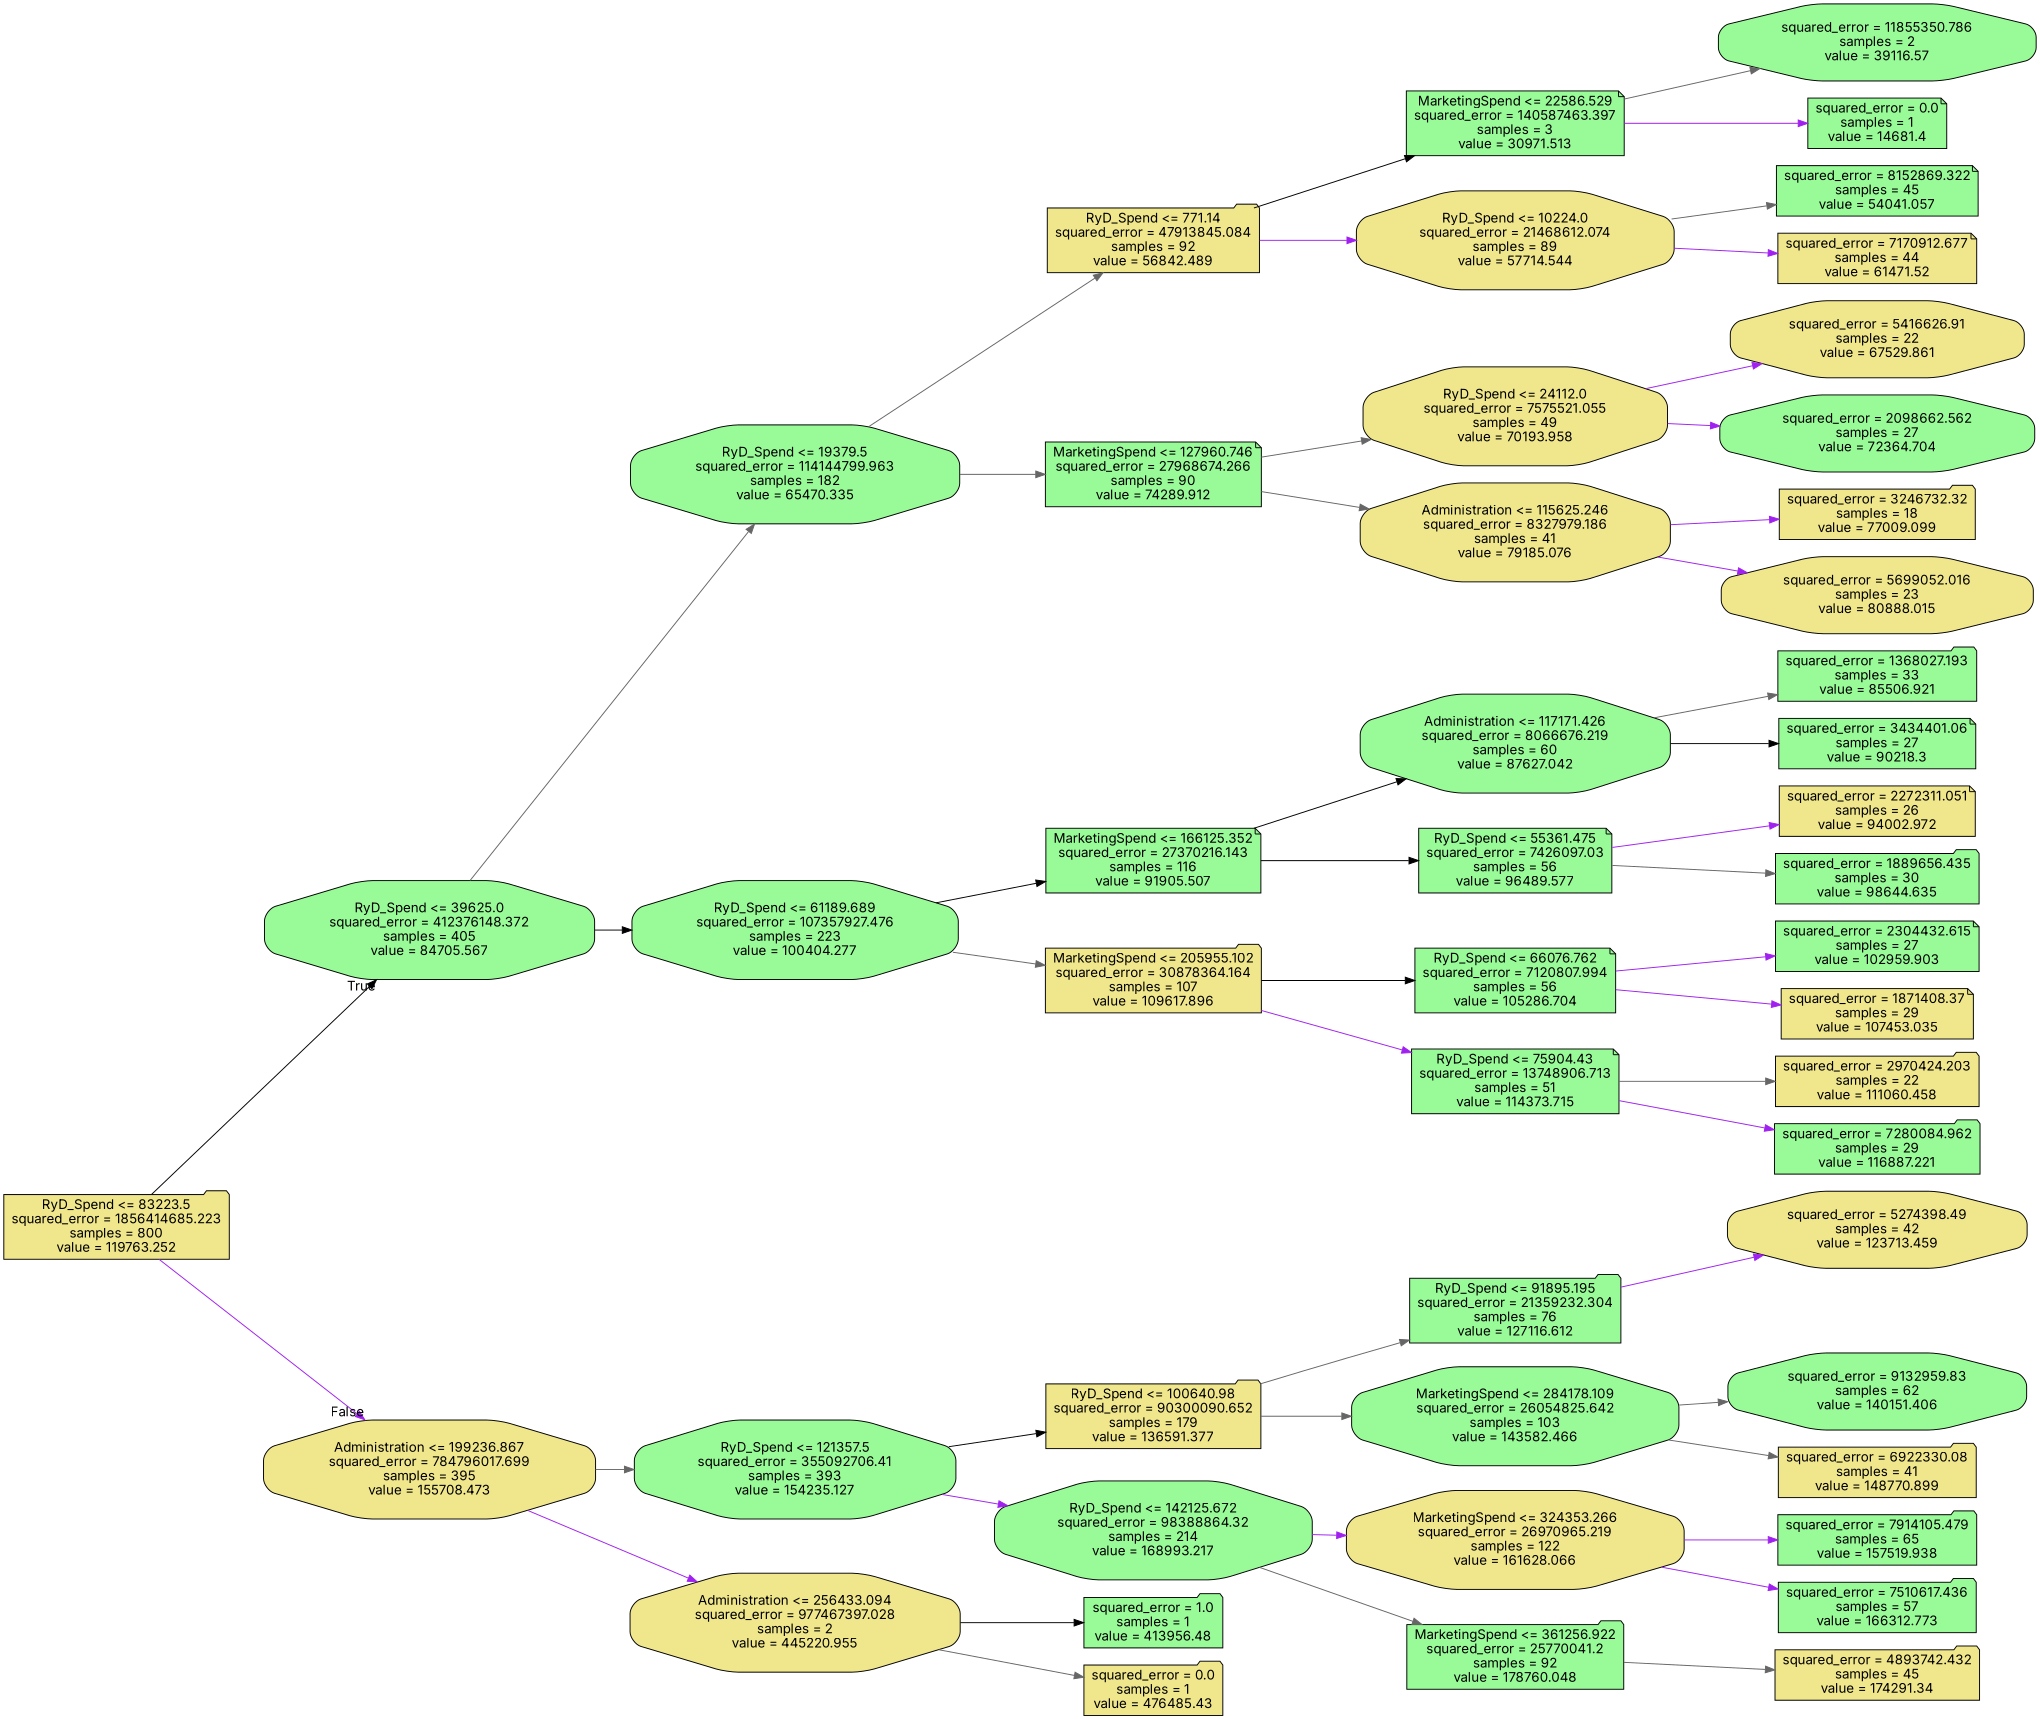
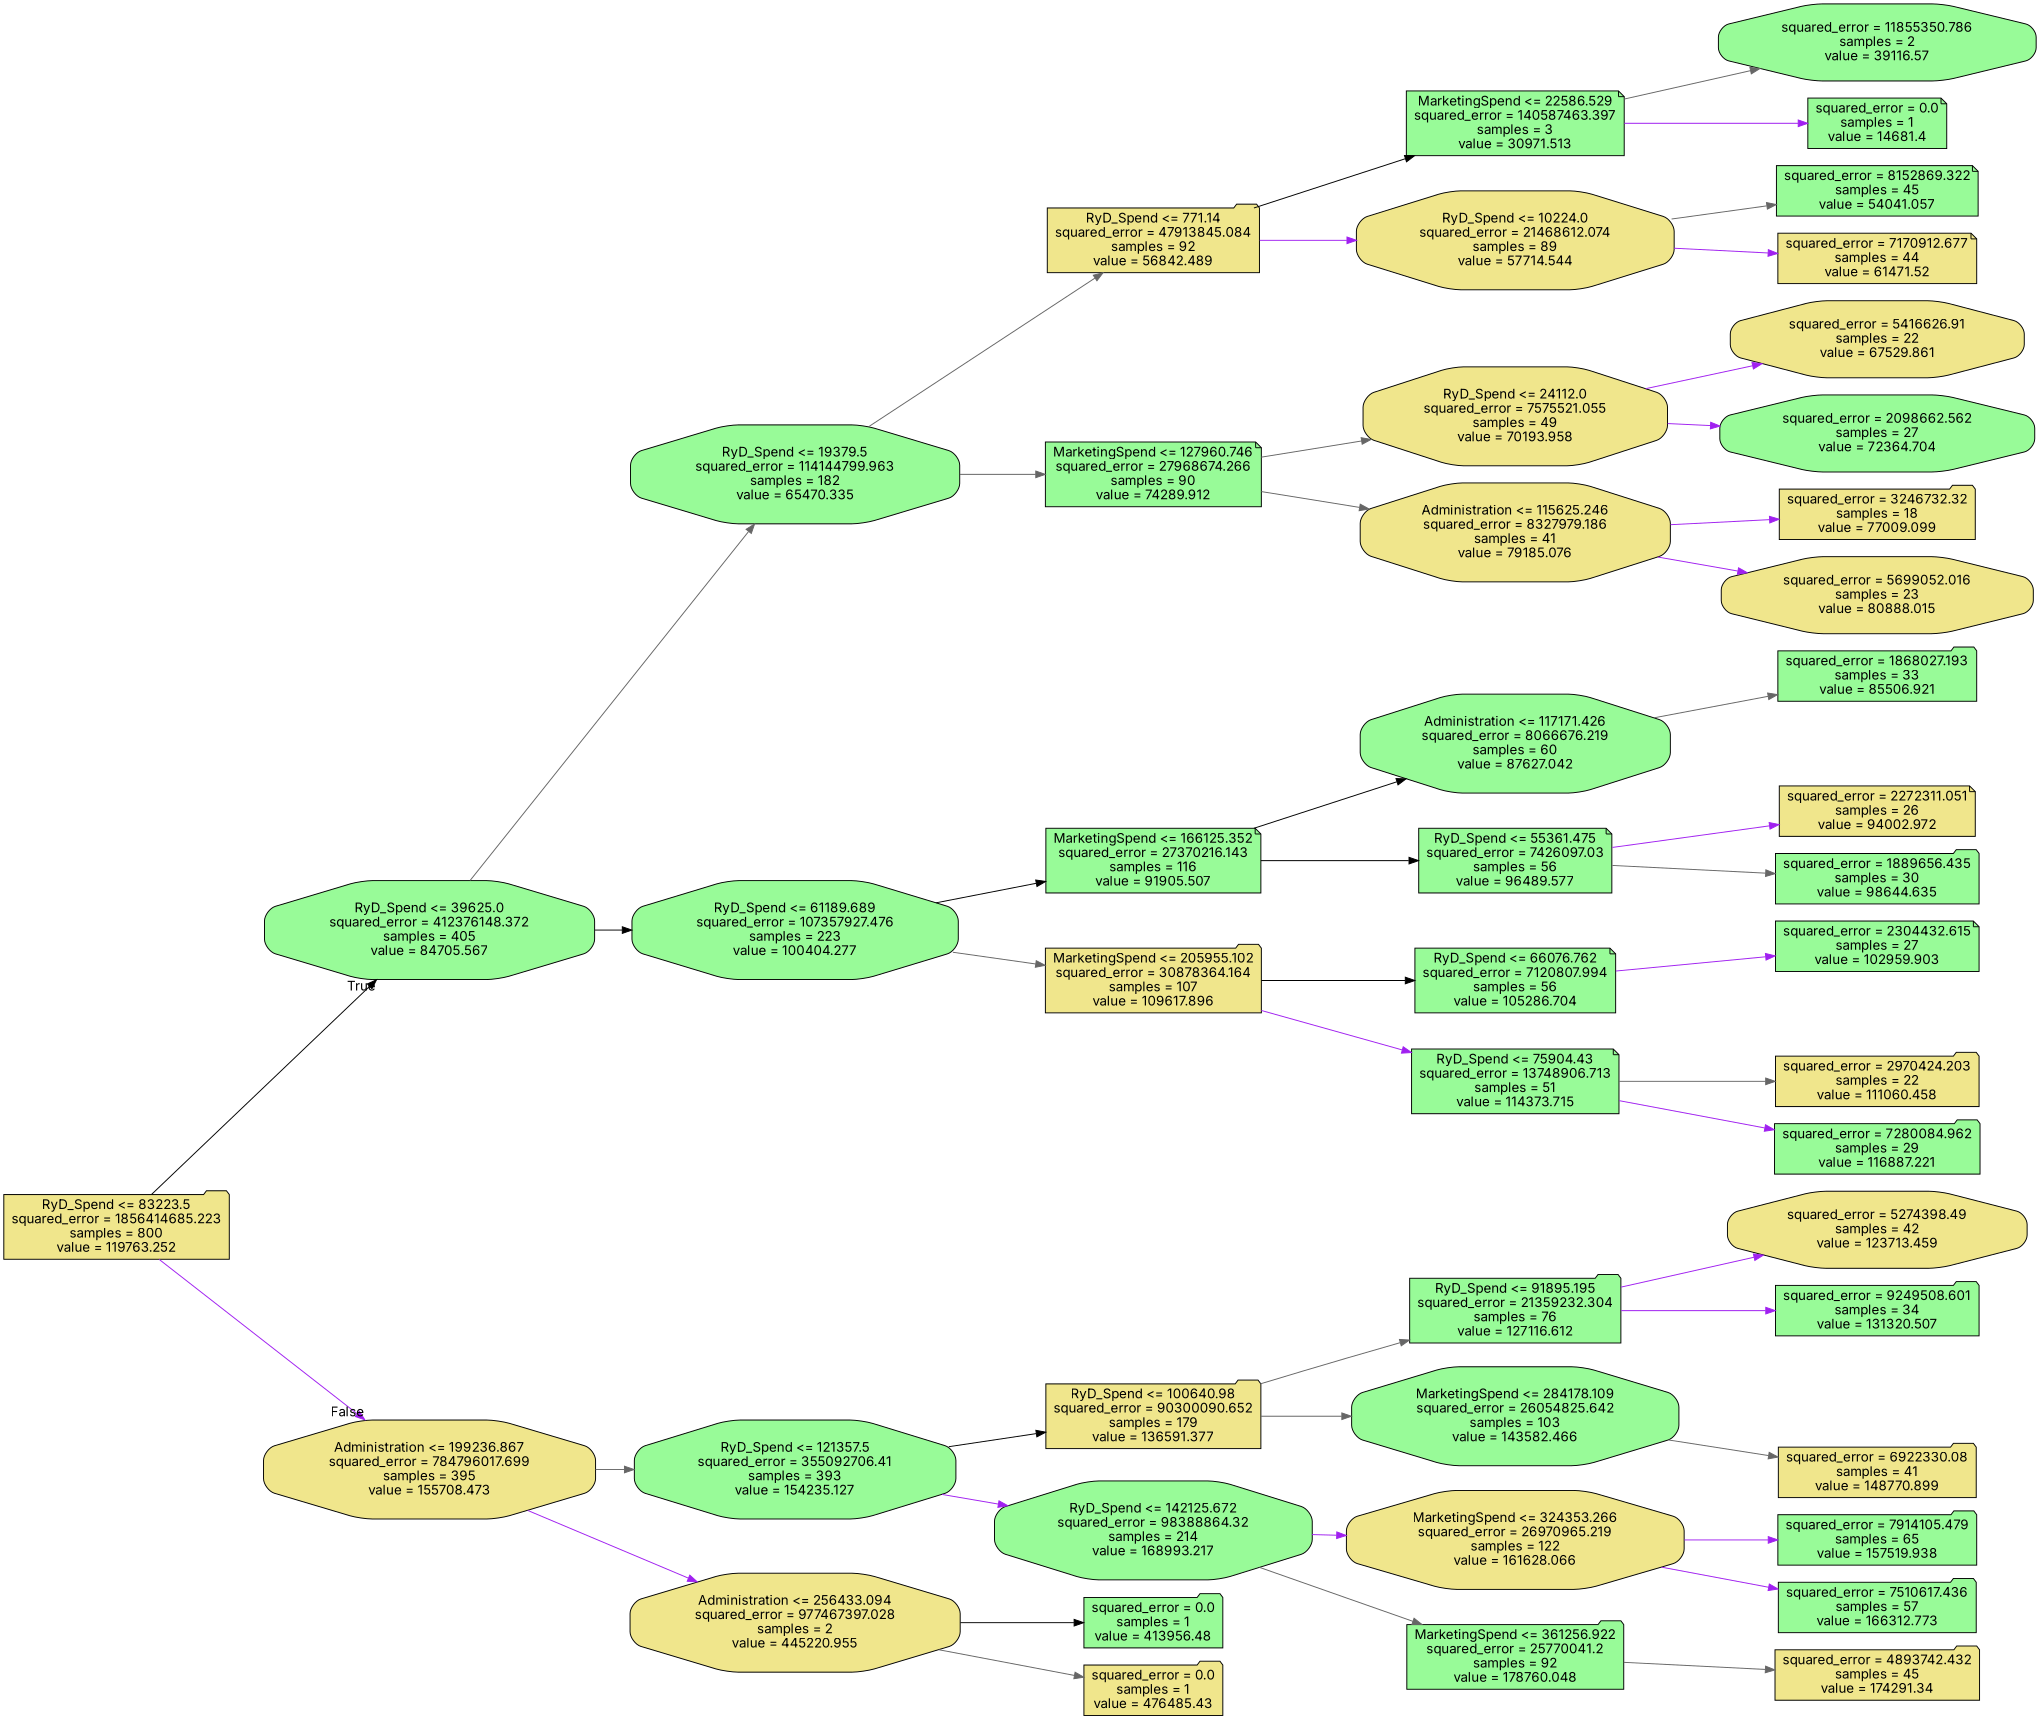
(1877, 676) -> (1877, 676)
(1877, 744) -> none
(1877, 1014) -> none
none -> (1877, 1311)
(1877, 1392) -> none
(1153, 1623) -> (1153, 1623)
